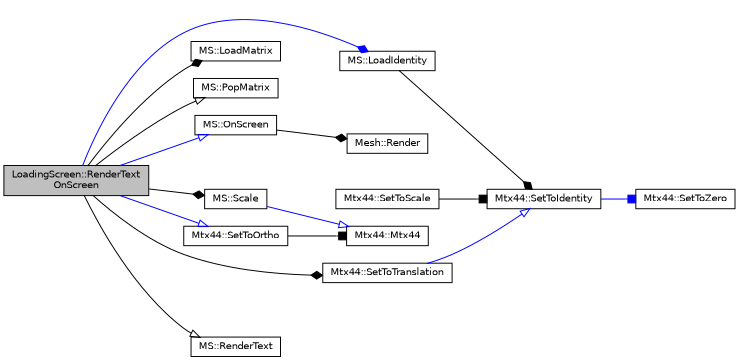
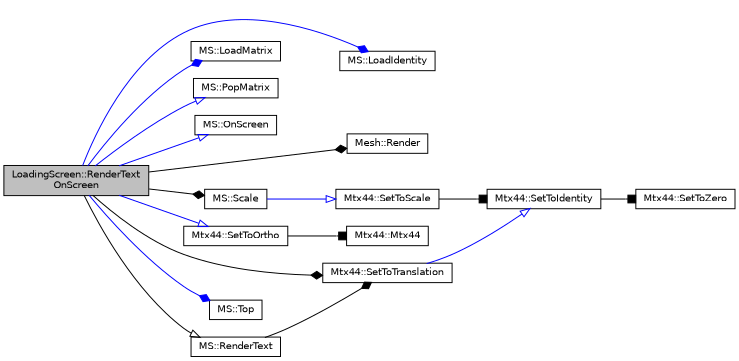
(135, 111) -> (135, 111)
(461, 126) -> none
(144, 131) -> (144, 131)
(306, 134) -> (242, 161)
(613, 199) -> (613, 199)
(303, 215) -> (297, 199)
none -> (236, 310)
none -> (314, 315)
